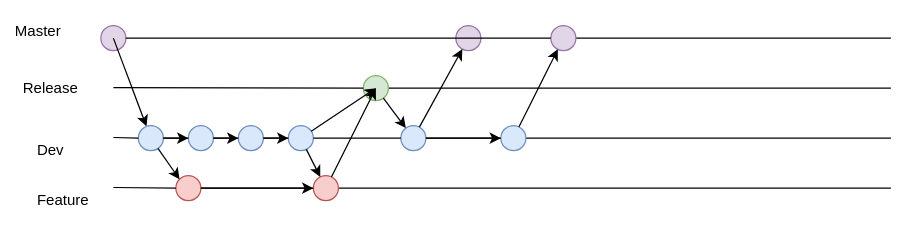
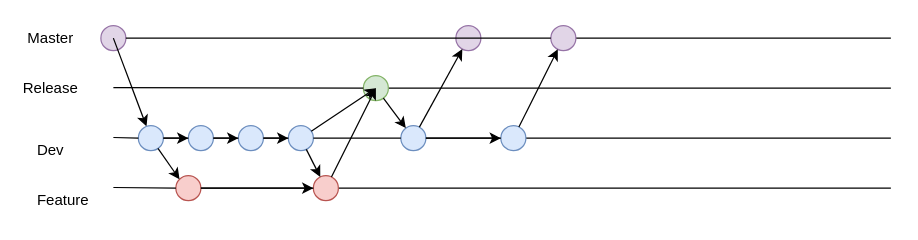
(38, 32) -> (51, 38)
